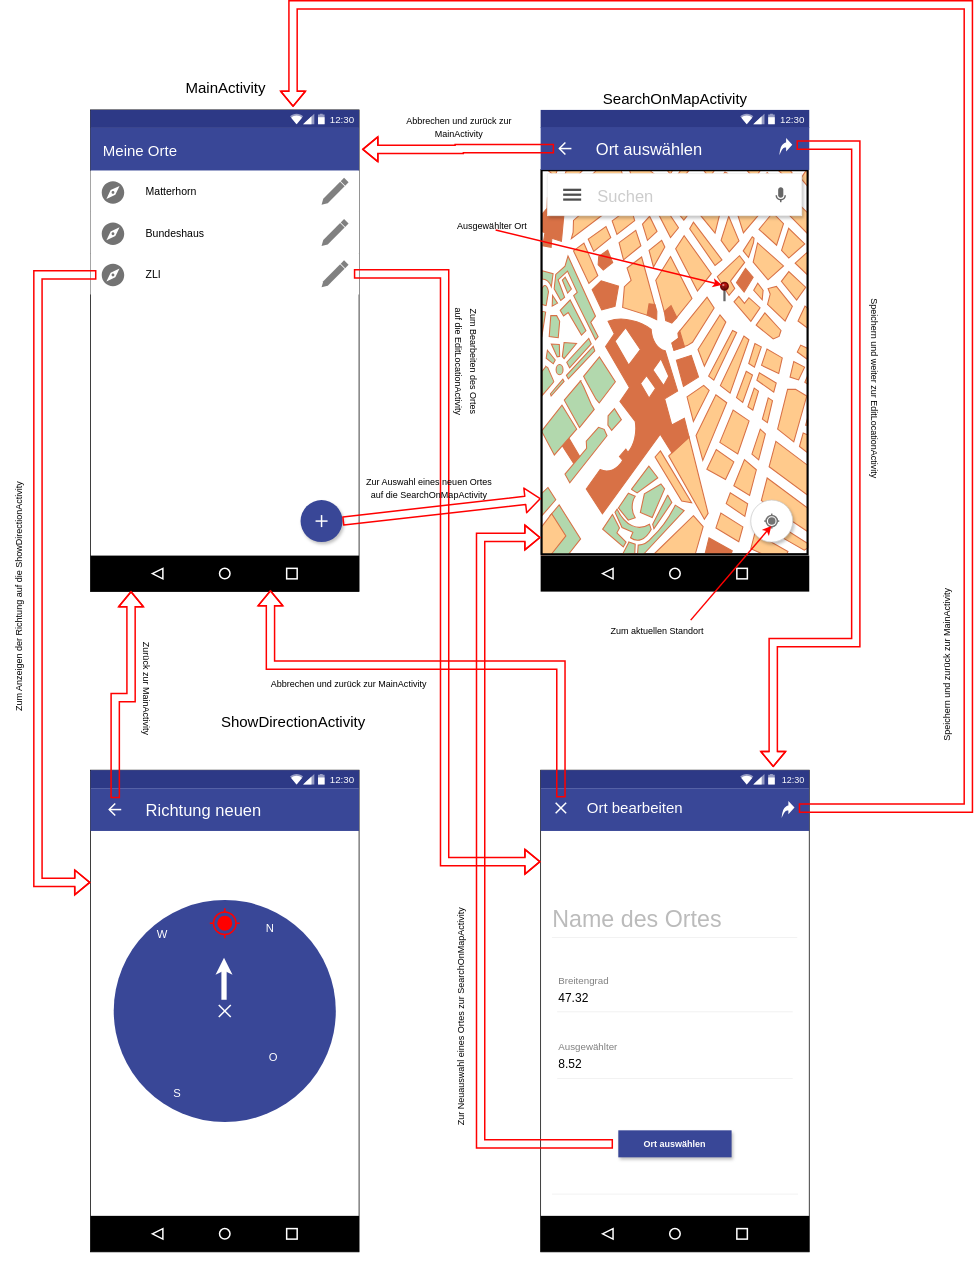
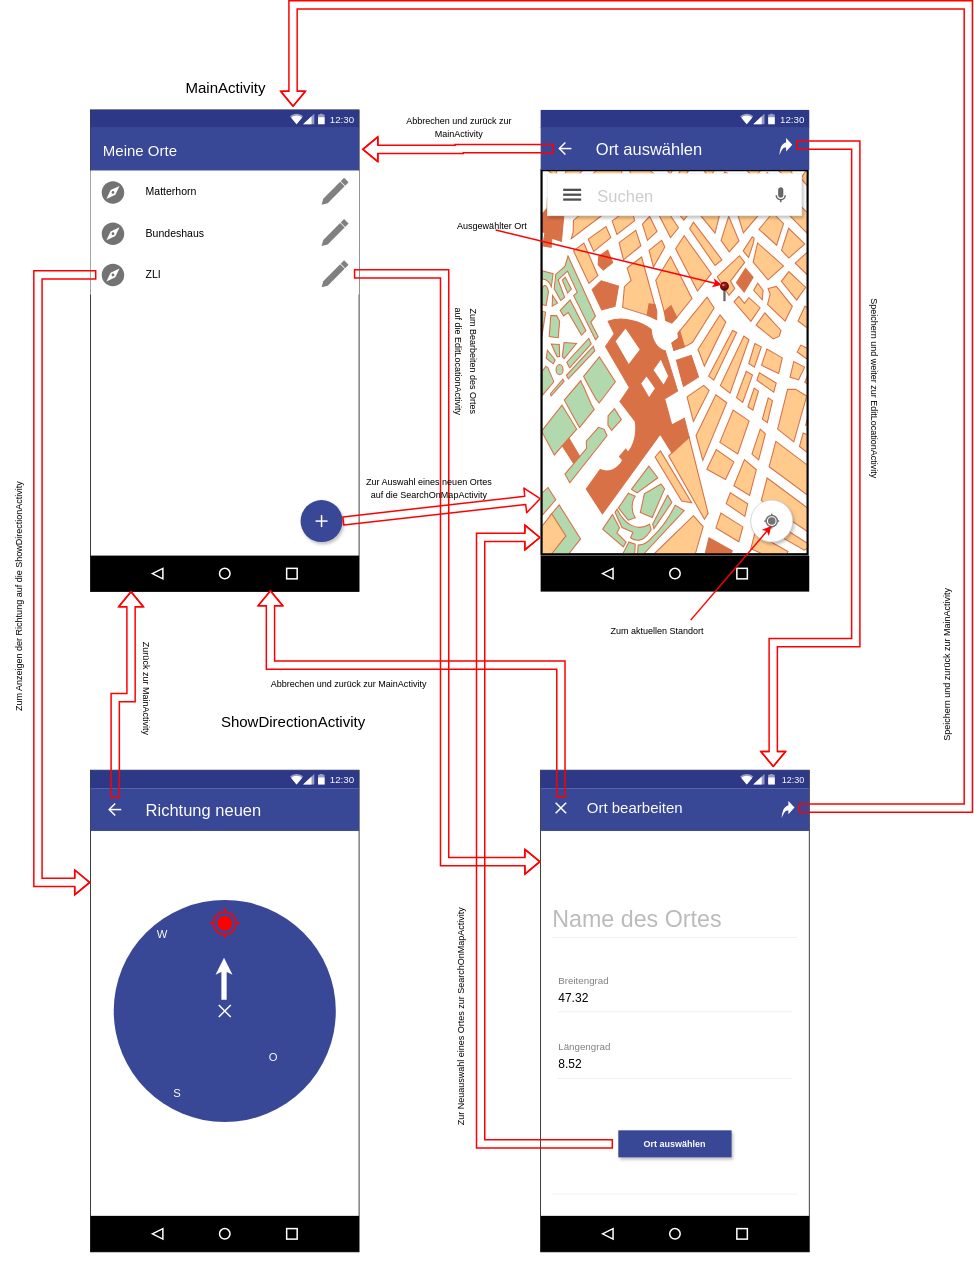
(675, 99) -> none
(270, 927) -> none
(589, 1047) -> (585, 1047)
